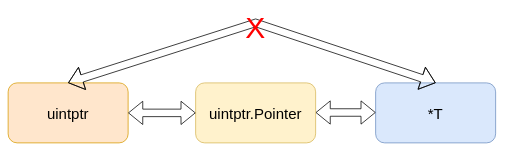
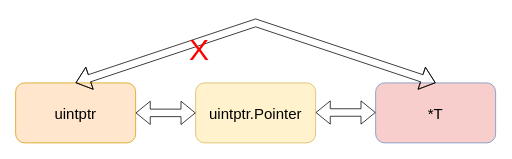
(255, 27) -> (199, 49)
(68, 113) -> (75, 113)
(435, 113) -> (435, 113)
